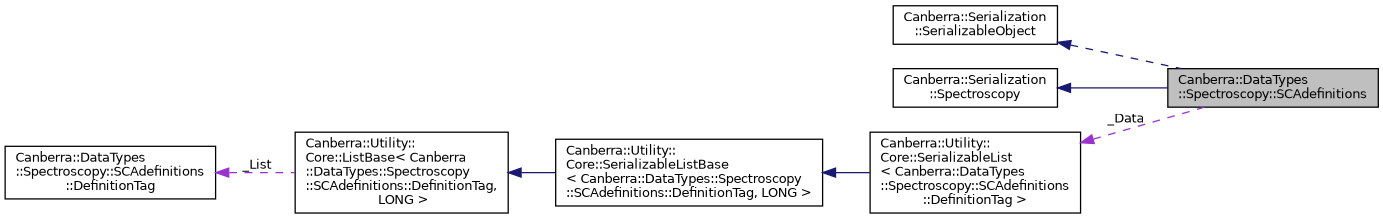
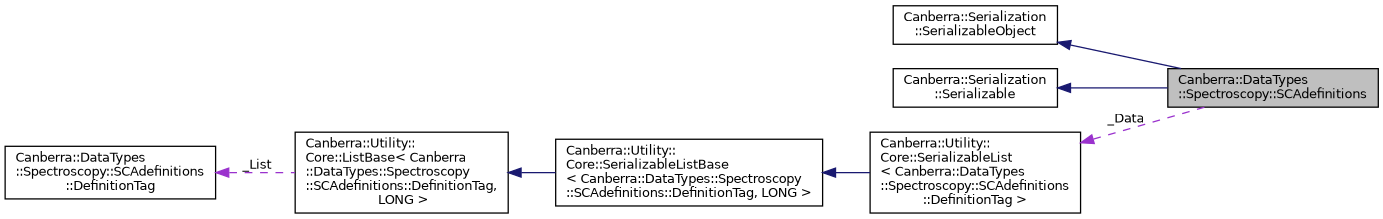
(1126, 57) -> (1126, 57)
(975, 88) -> (975, 88)
